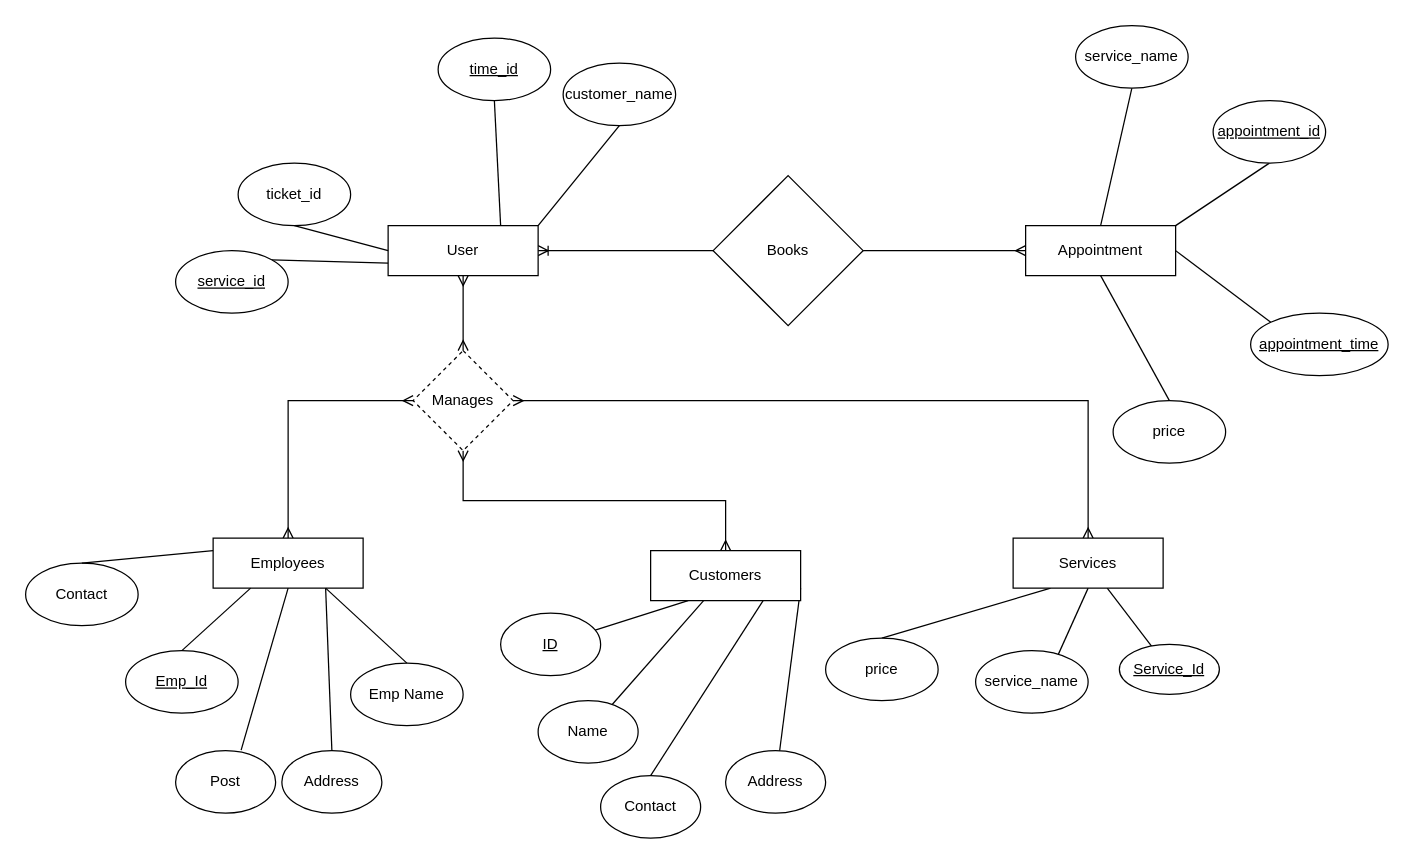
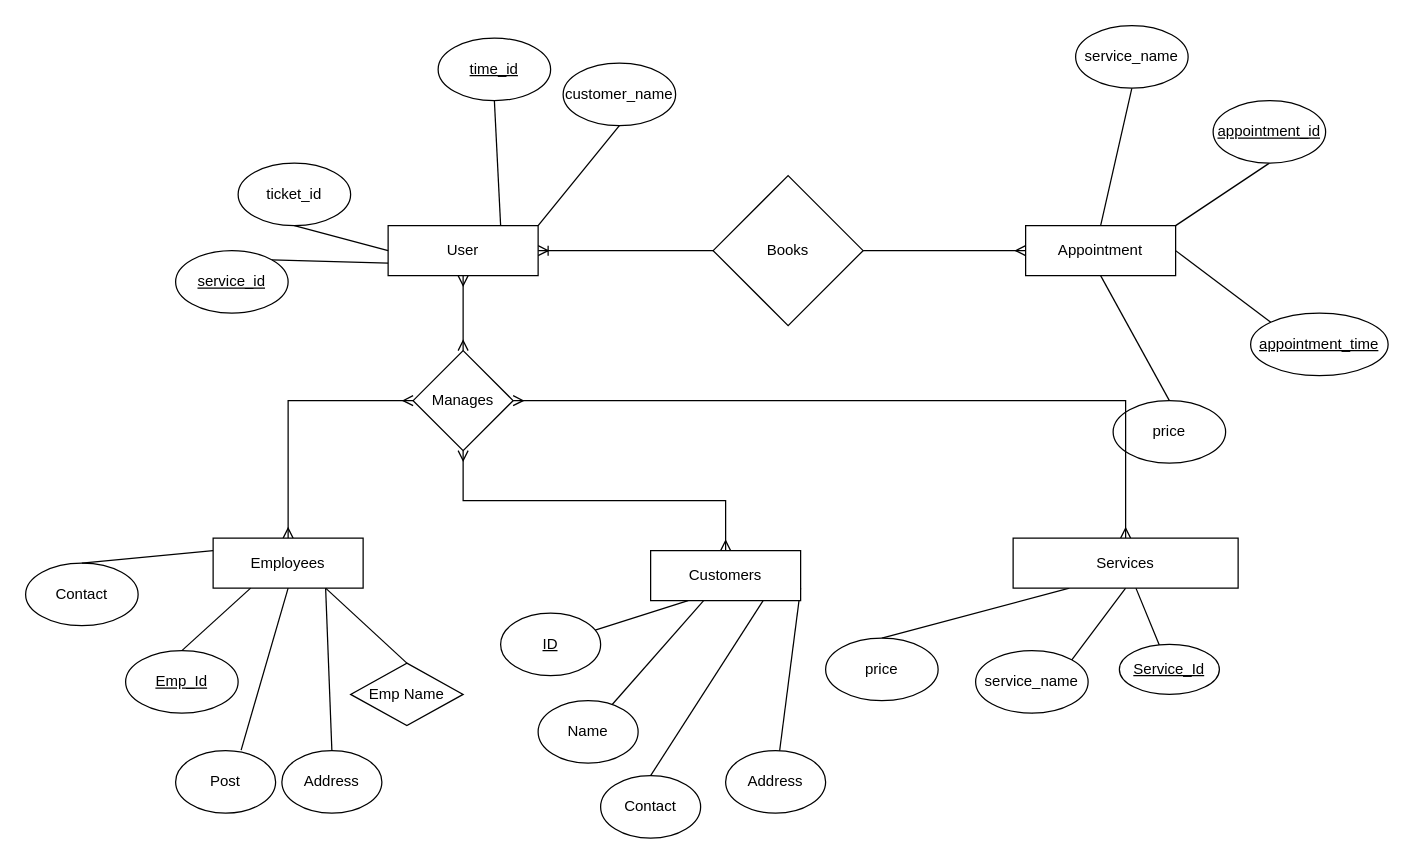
(463, 401) -> (463, 401)
(1088, 563) -> (1126, 563)
(407, 694) -> (407, 694)
